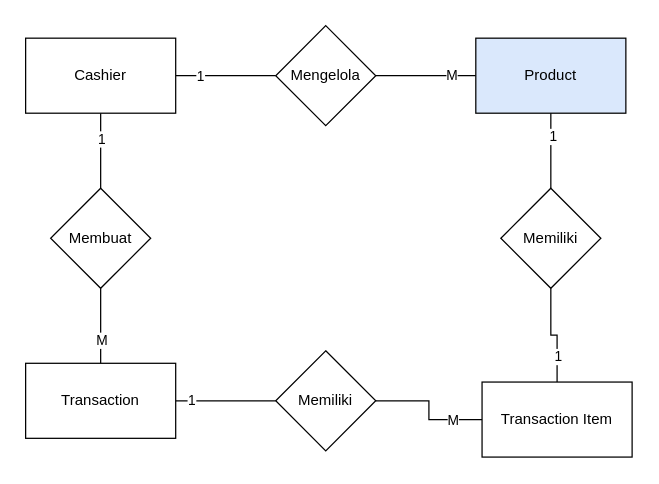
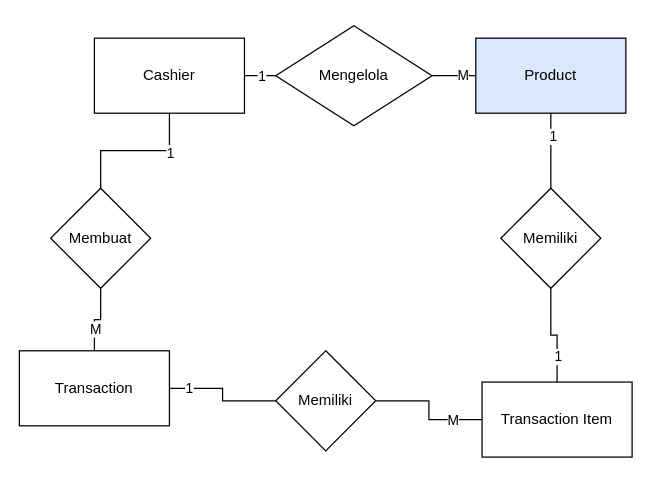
(101, 76) -> (169, 76)
(326, 76) -> (354, 76)
(101, 401) -> (94, 388)
